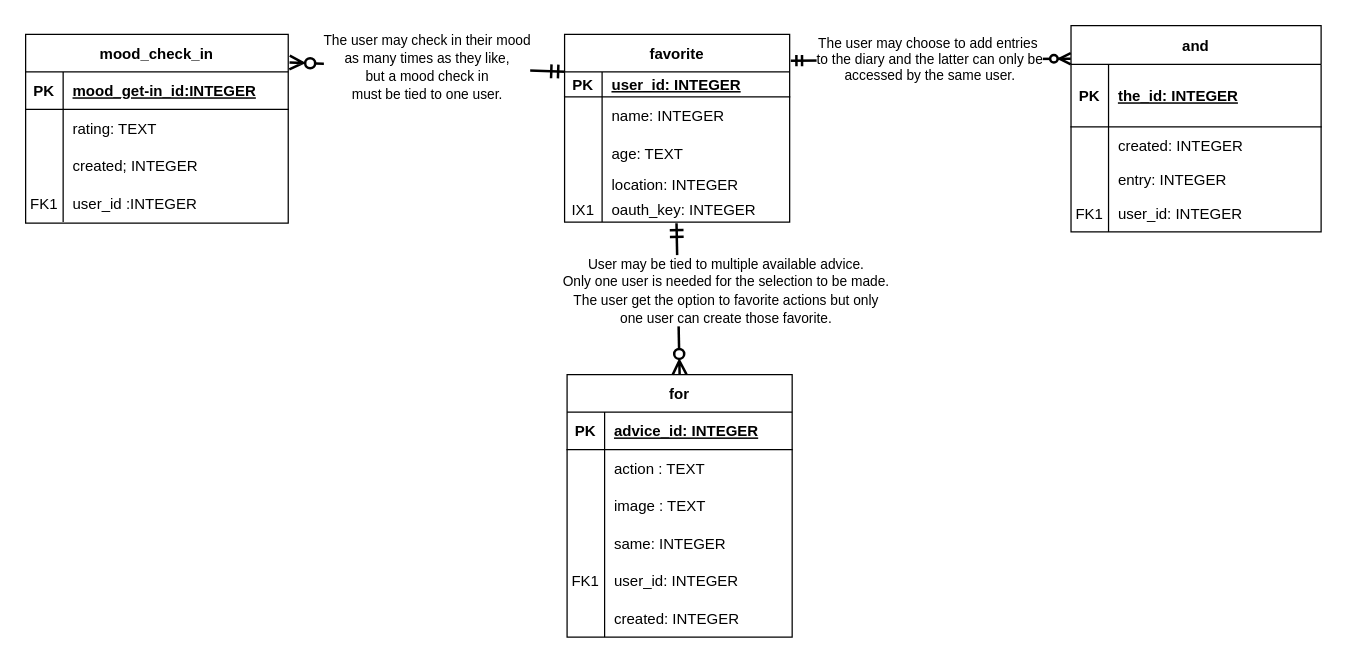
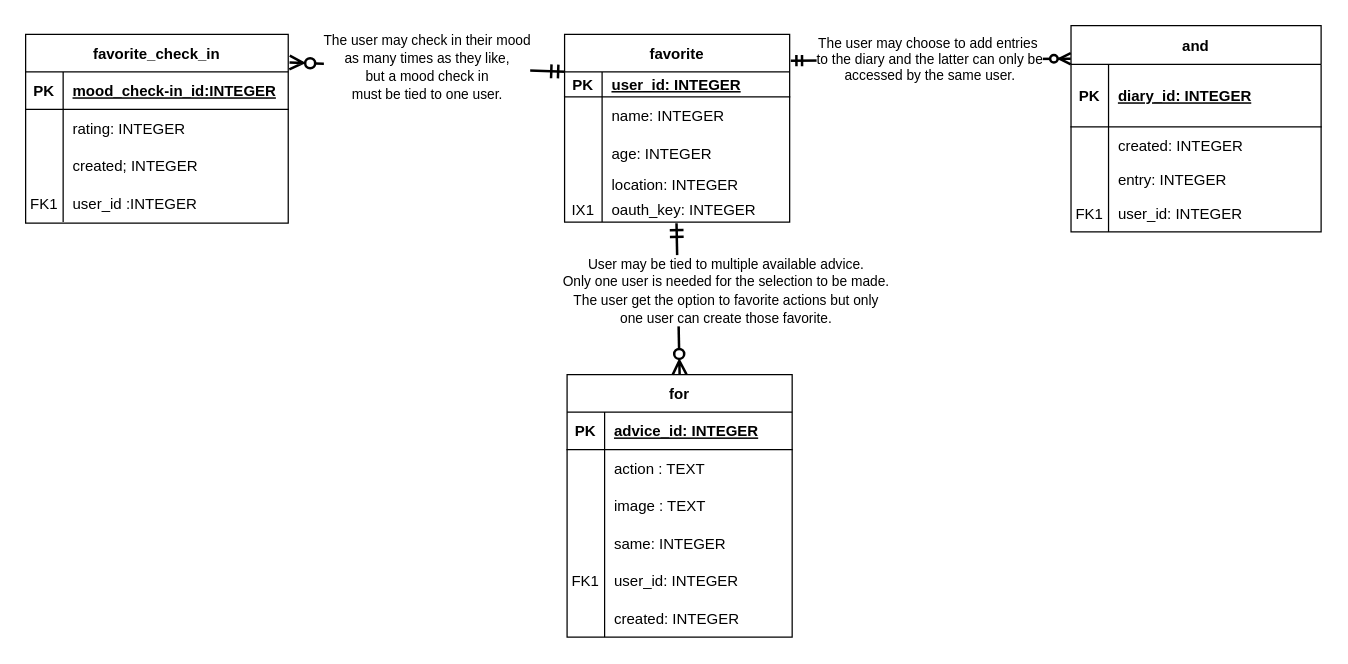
(156, 54) -> (156, 54)
(159, 91) -> (167, 91)
(1175, 96) -> (1181, 96)
(117, 129) -> (130, 129)
(645, 154) -> (658, 154)
